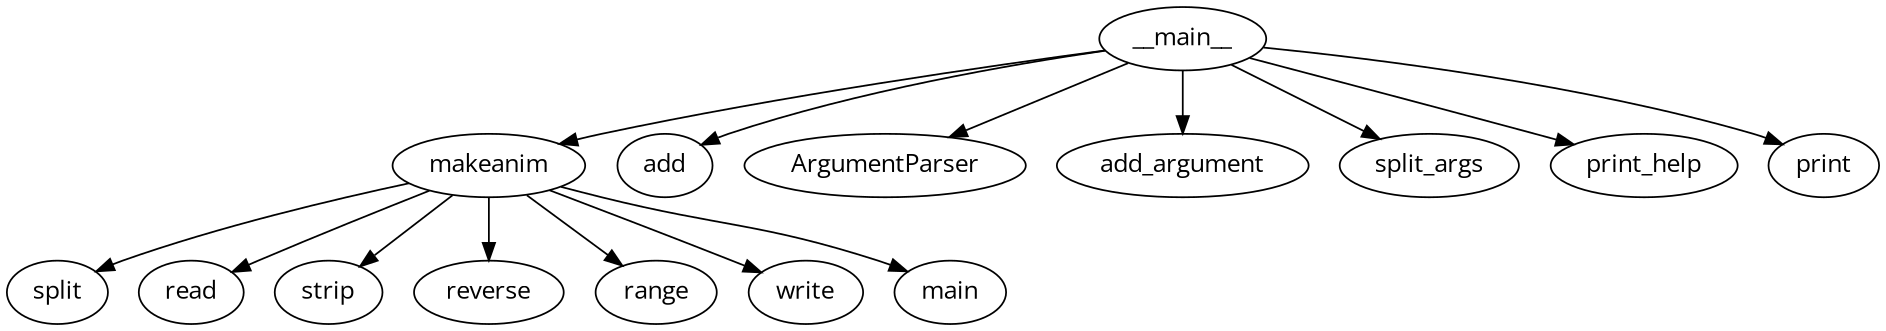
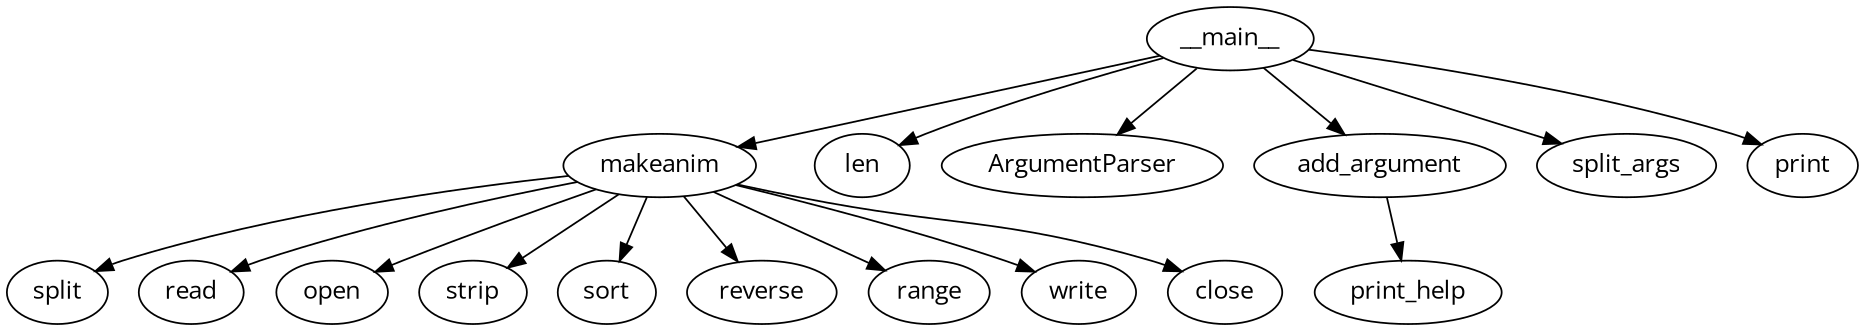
(1403, 99) -> (1392, 220)
(665, 166) -> (862, 166)
none -> (332, 292)
none -> (607, 292)
(950, 292) -> (1225, 292)
